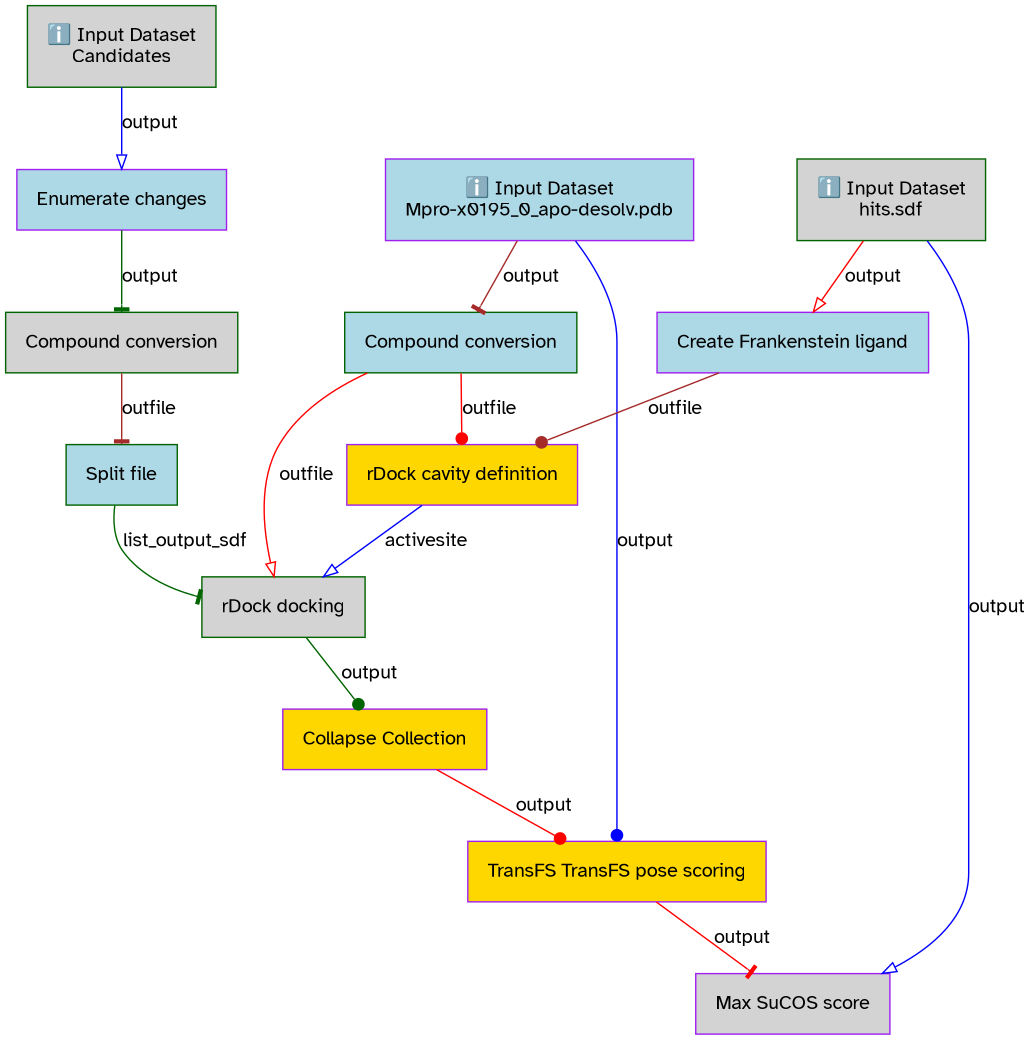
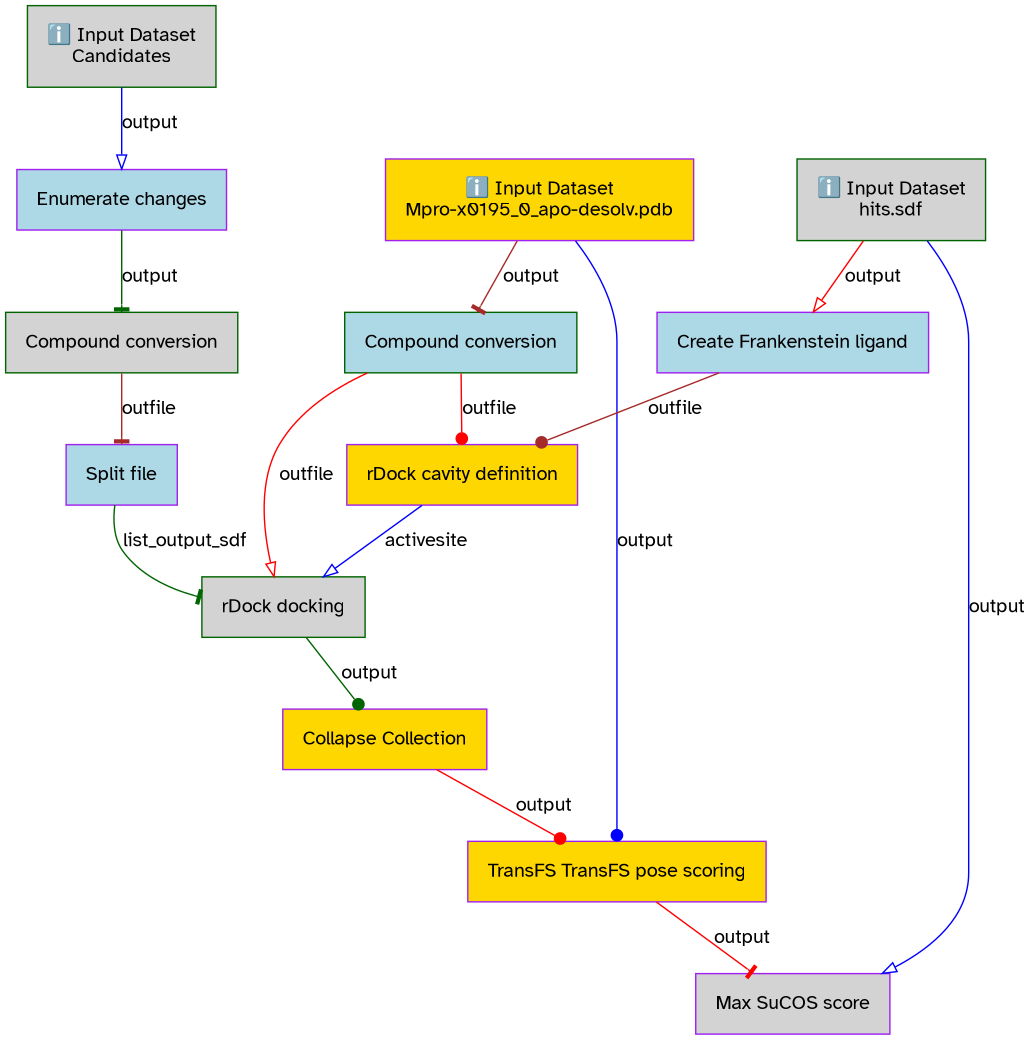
(540, 200) -> (540, 200)
(122, 475) -> (122, 475)
